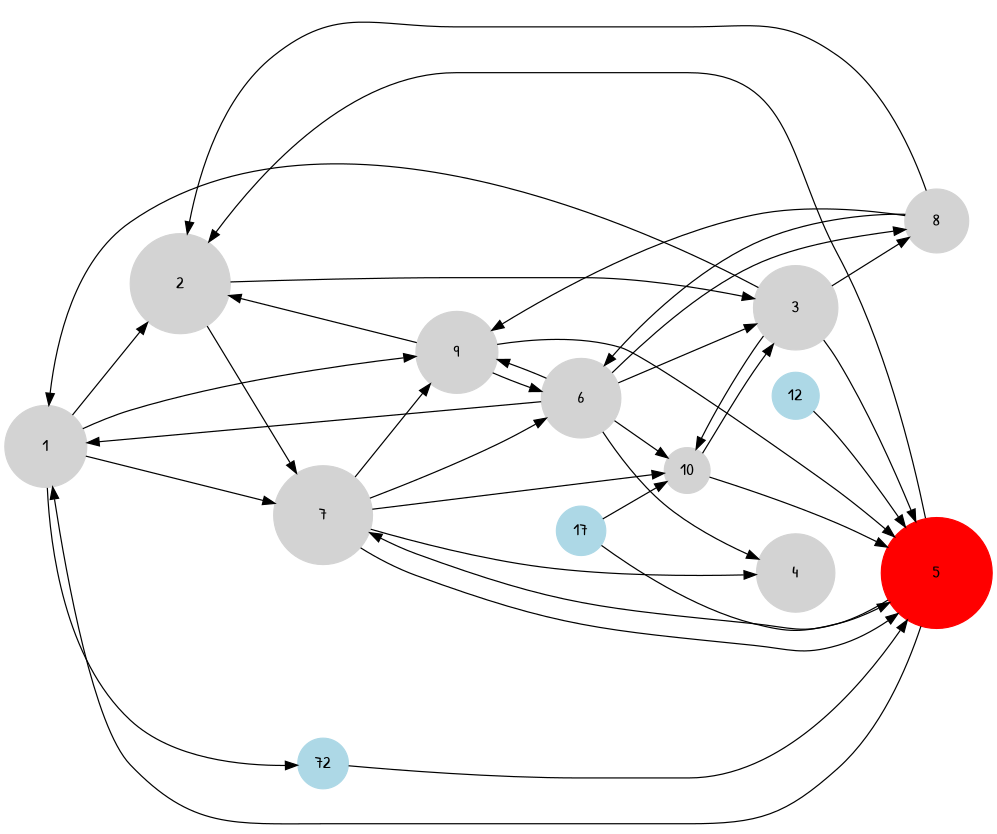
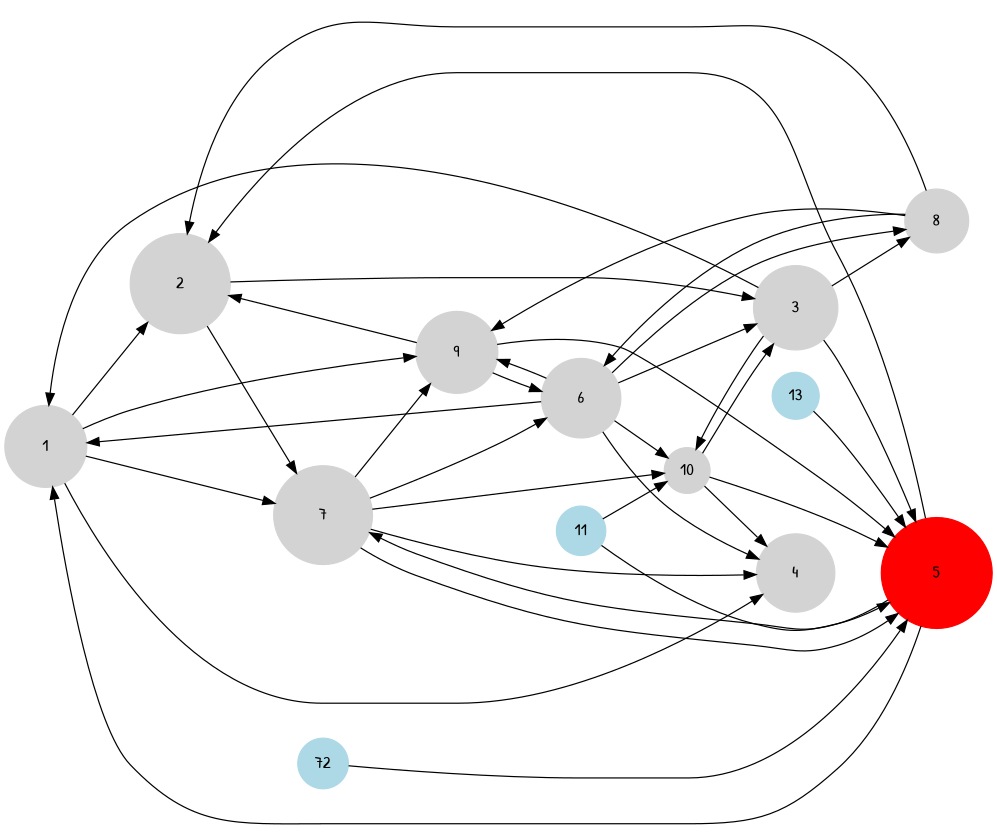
(796, 396) -> (796, 396)
none -> (731, 512)
(581, 531) -> (581, 531)
(103, 687) -> (370, 703)
